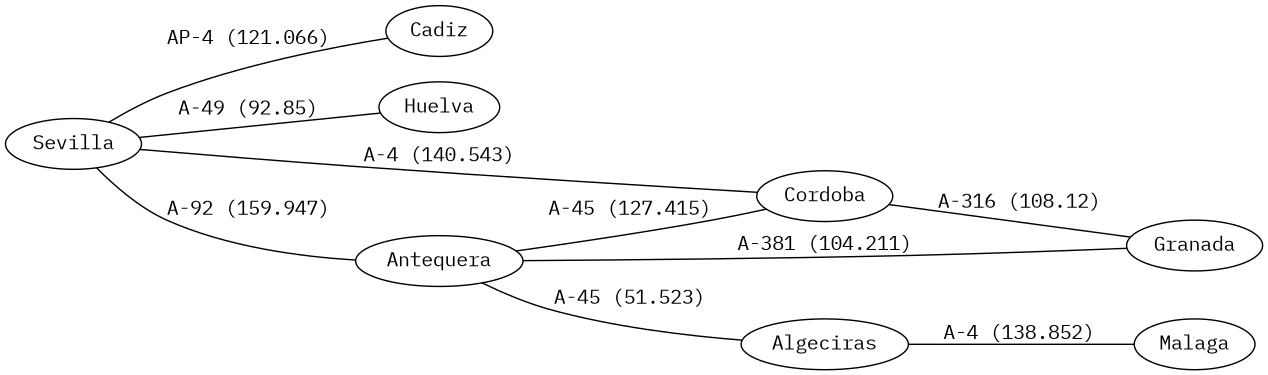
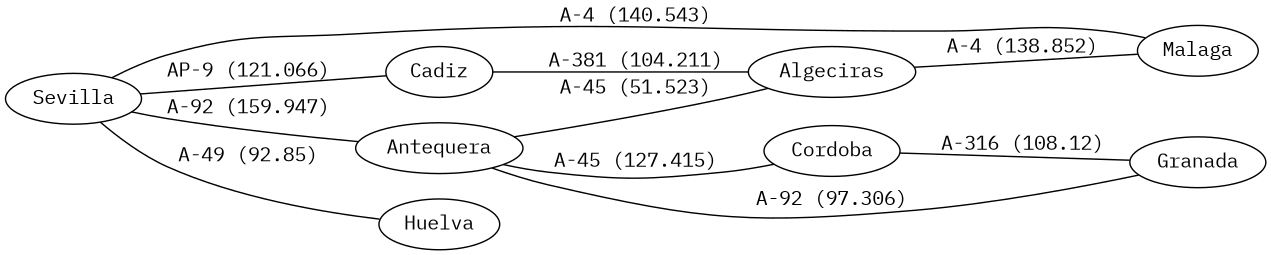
(249, 39) -> (249, 71)
none -> (621, 72)
(449, 173) -> (626, 27)
(825, 245) -> (832, 200)
